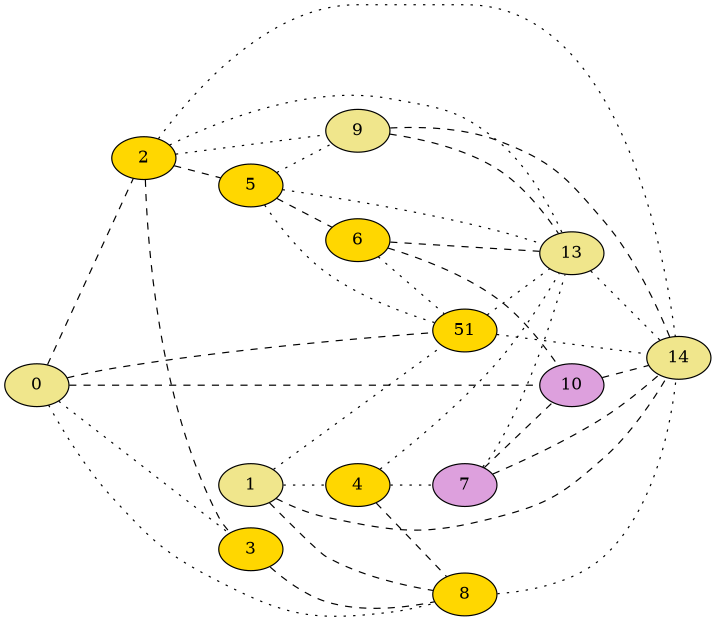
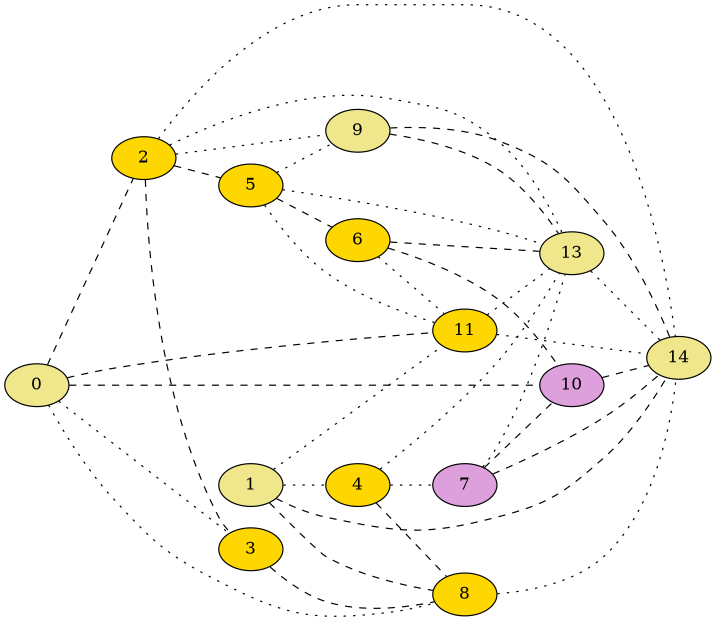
(465, 331) -> (465, 331)
